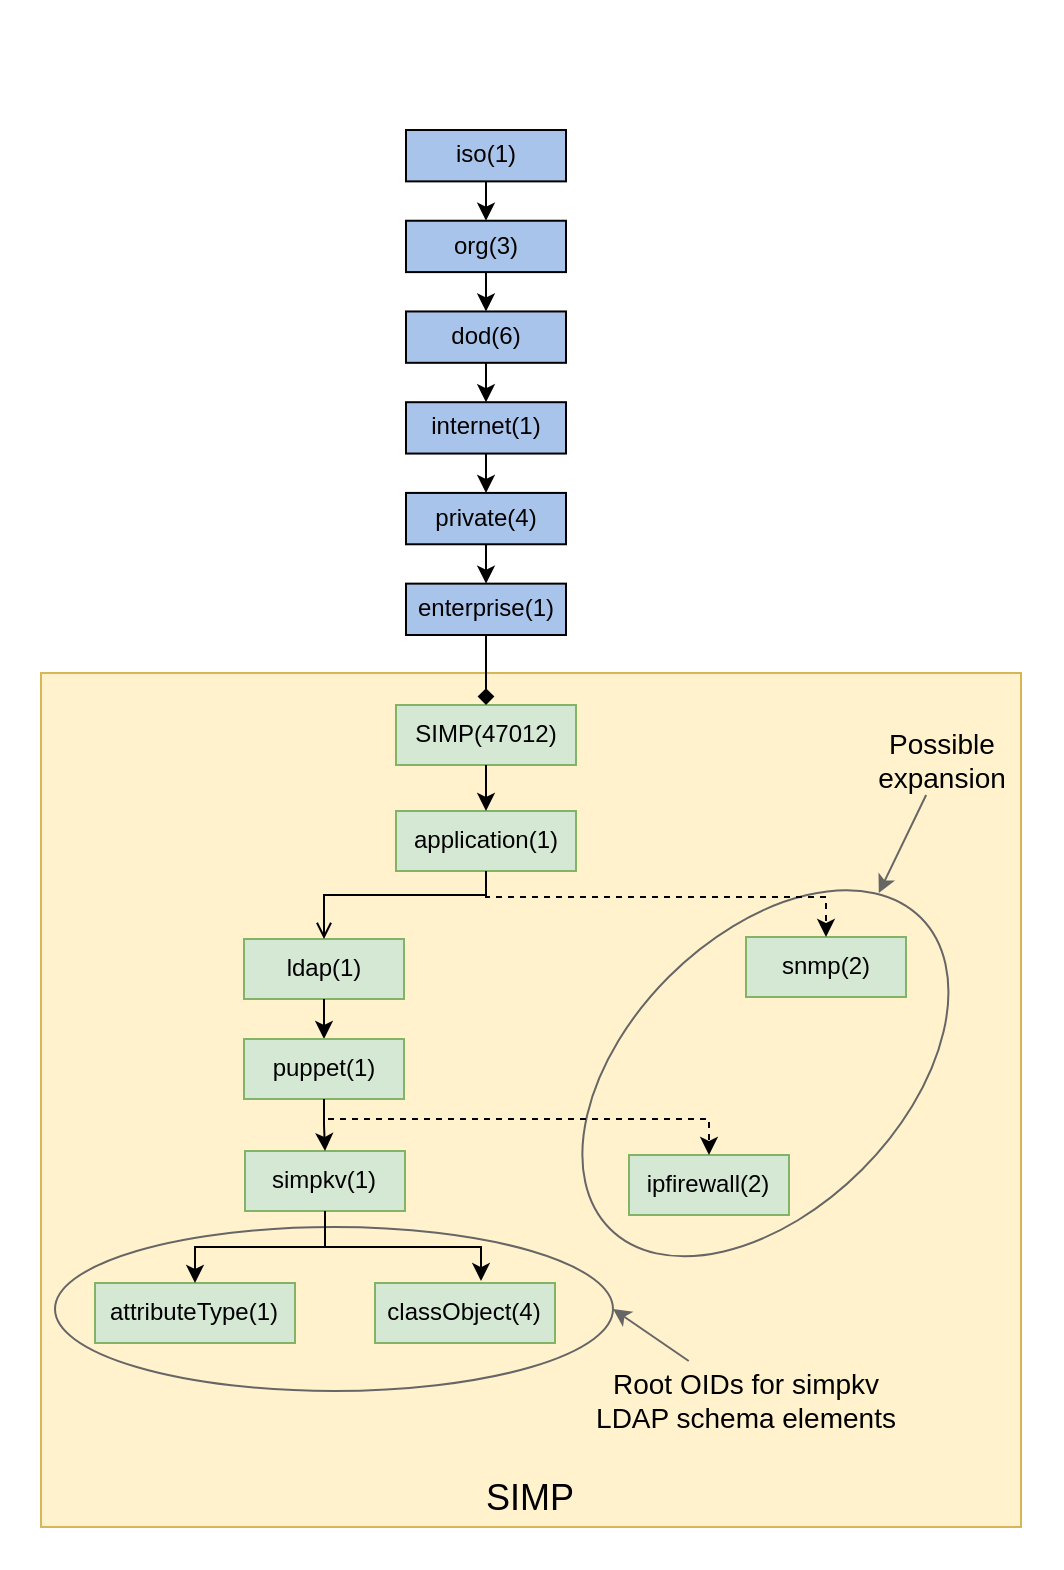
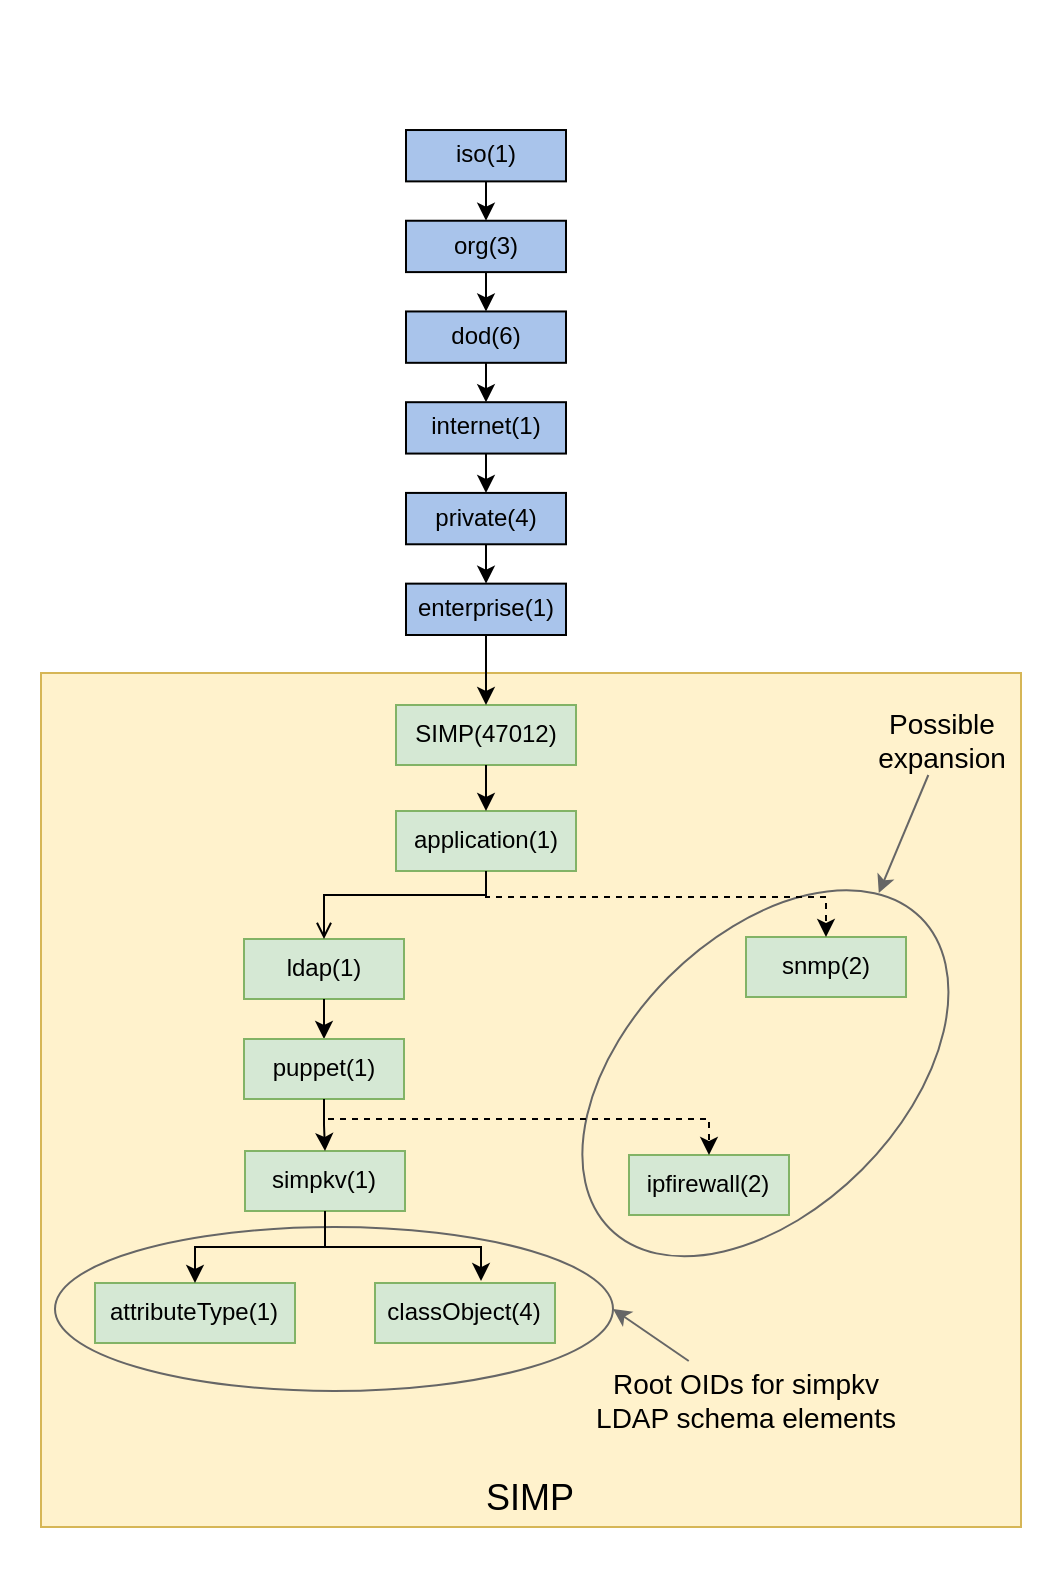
(486, 689) -> (486, 690)
(943, 760) -> (943, 740)
